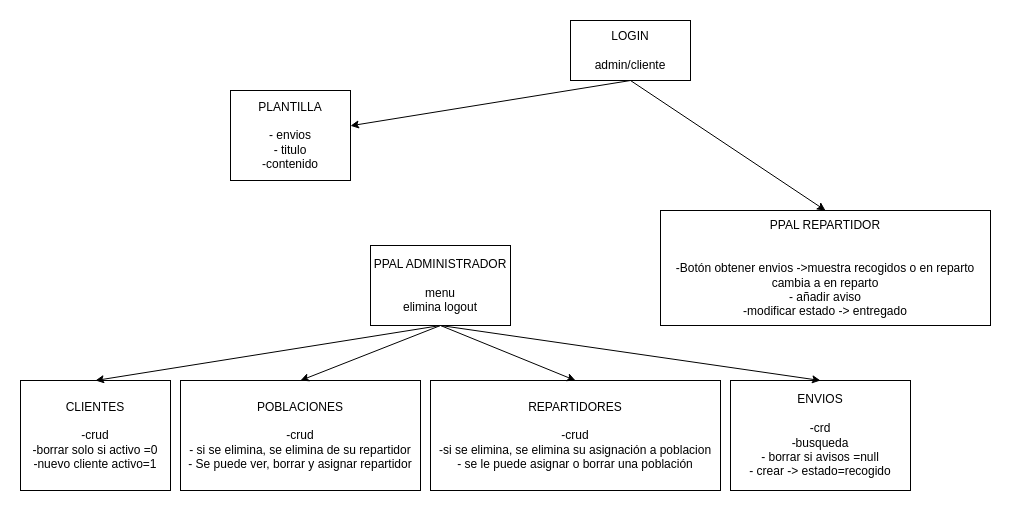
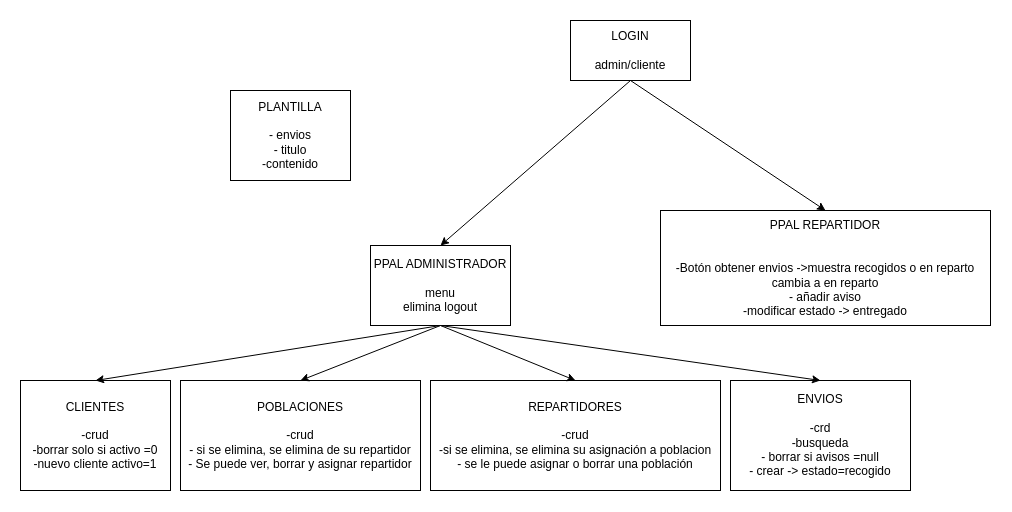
(492, 103) -> (538, 161)
